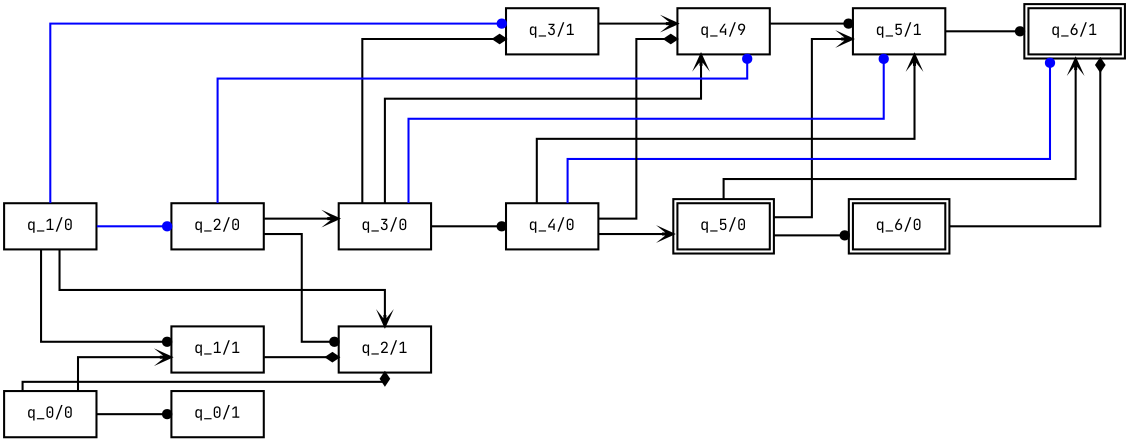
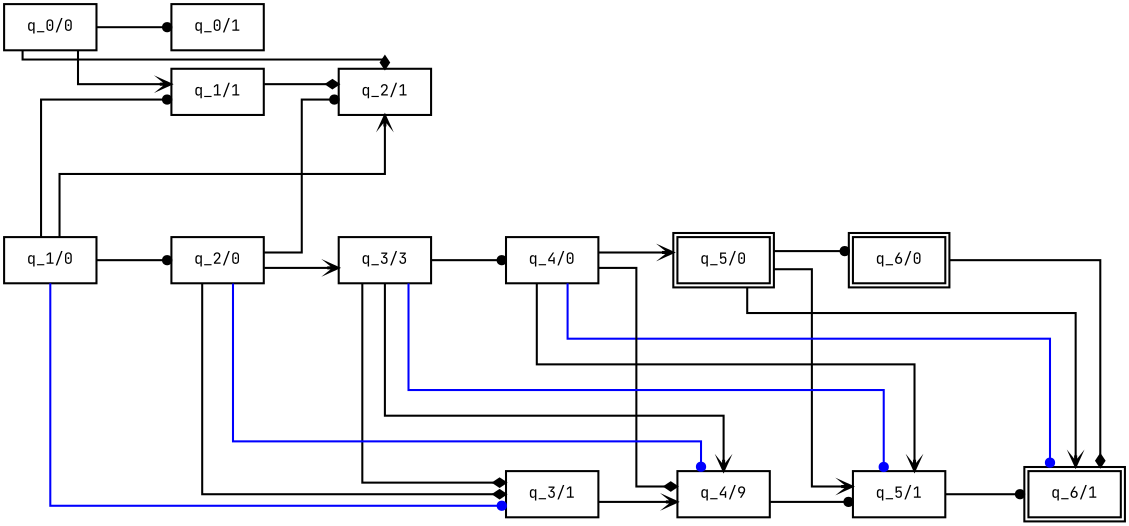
(130, 226) -> (130, 260)
(385, 226) -> (385, 260)
none -> (242, 494)
